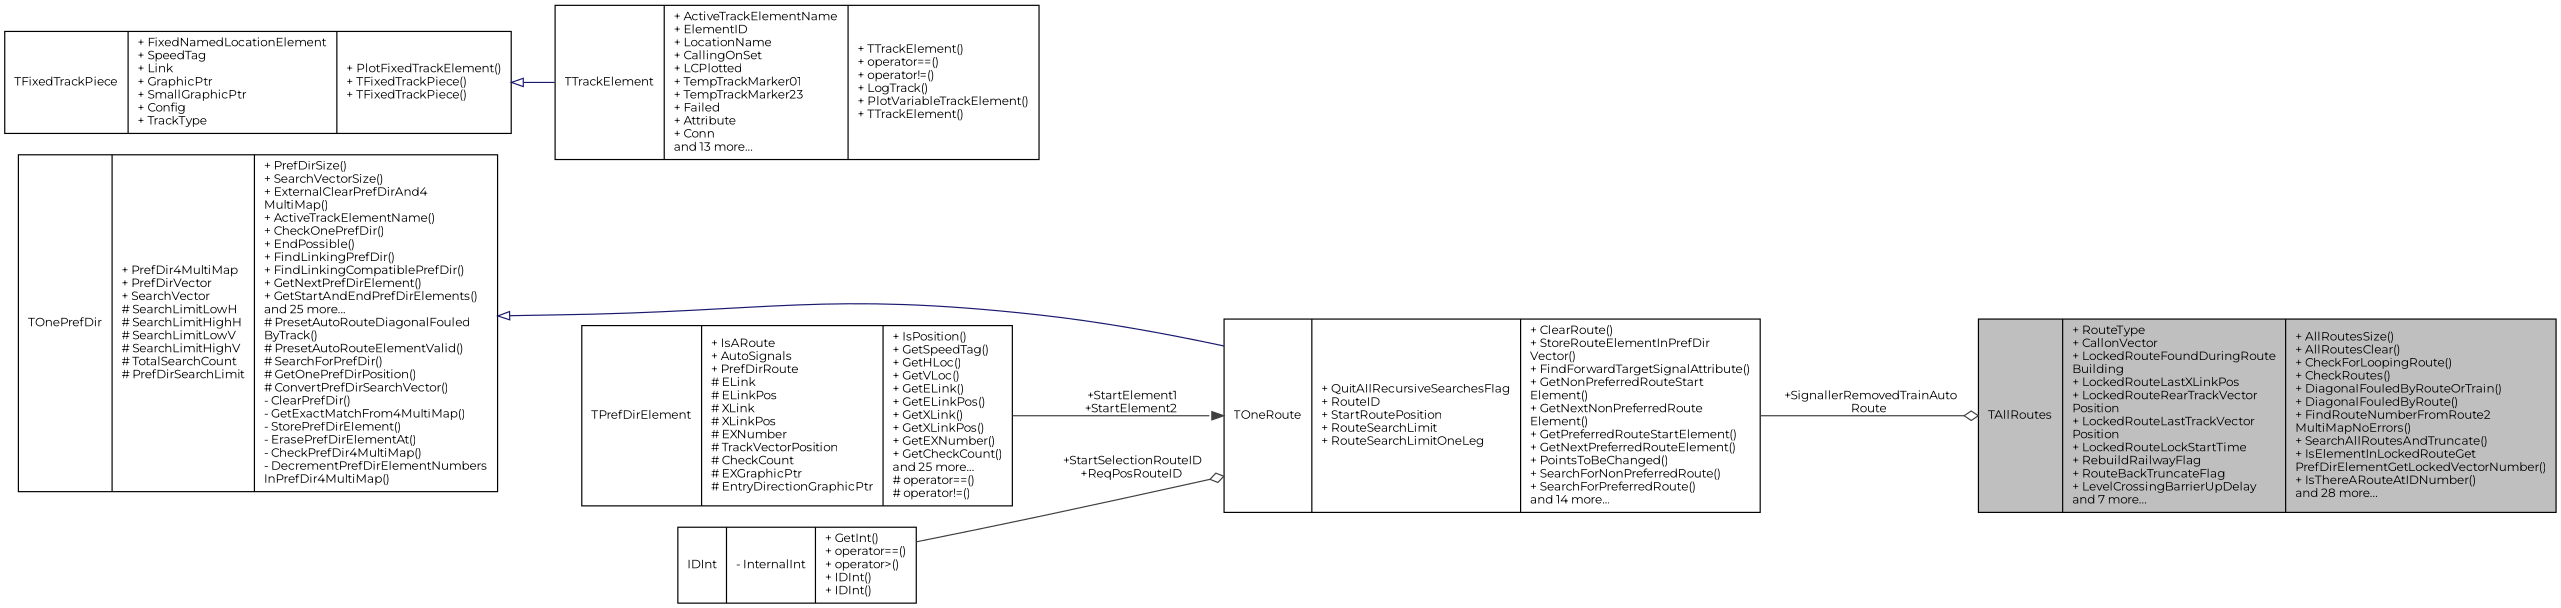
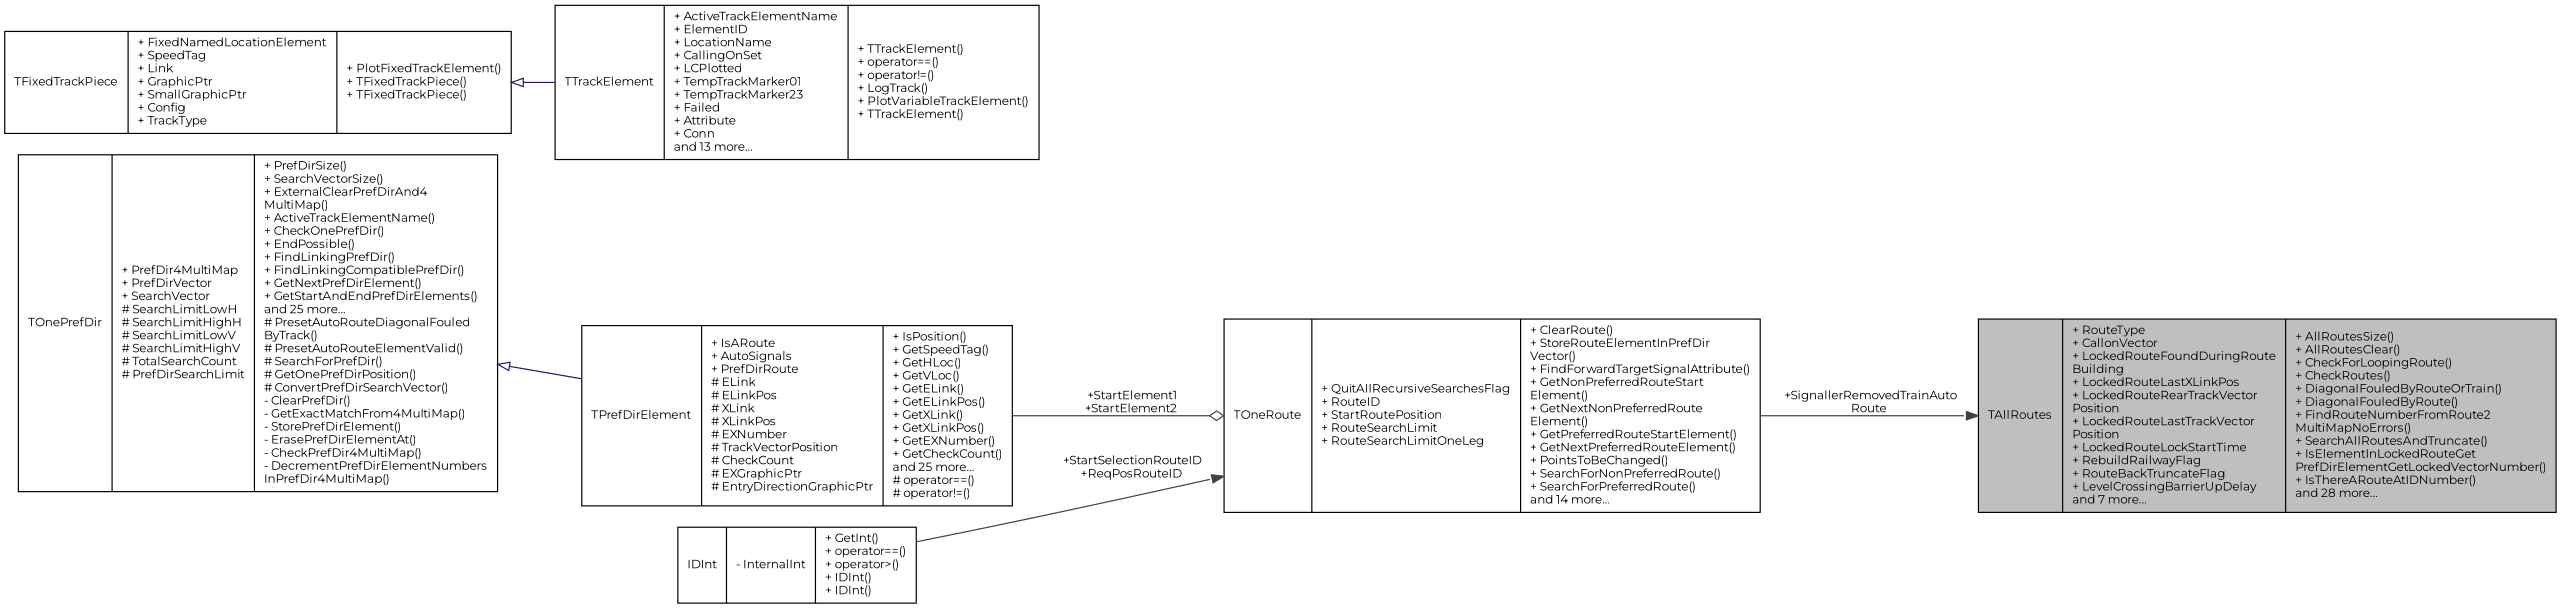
(868, 304) -> (546, 373)
(1111, 416) -> (1111, 416)
(1862, 416) -> (1862, 416)
(1063, 511) -> (1063, 511)
